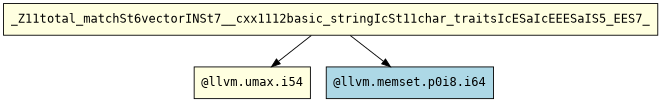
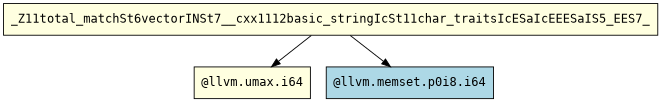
(252, 83) -> (252, 83)
